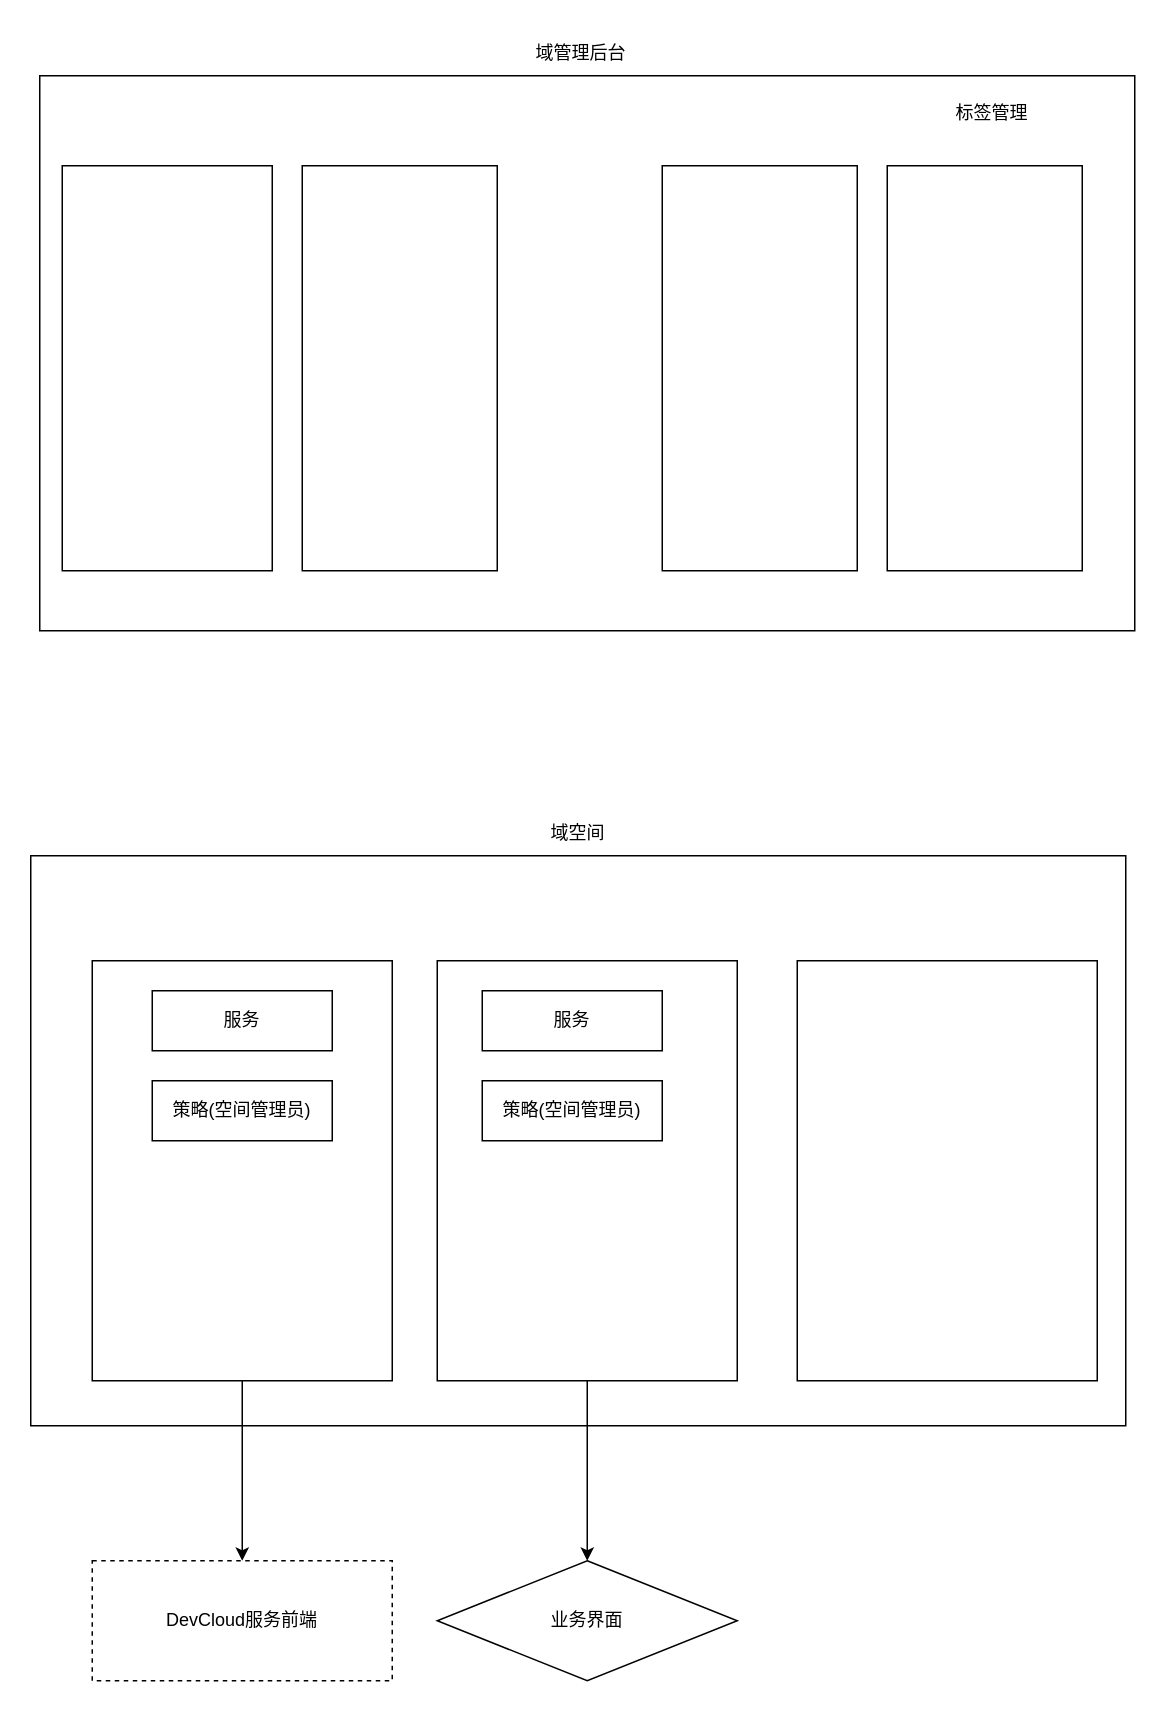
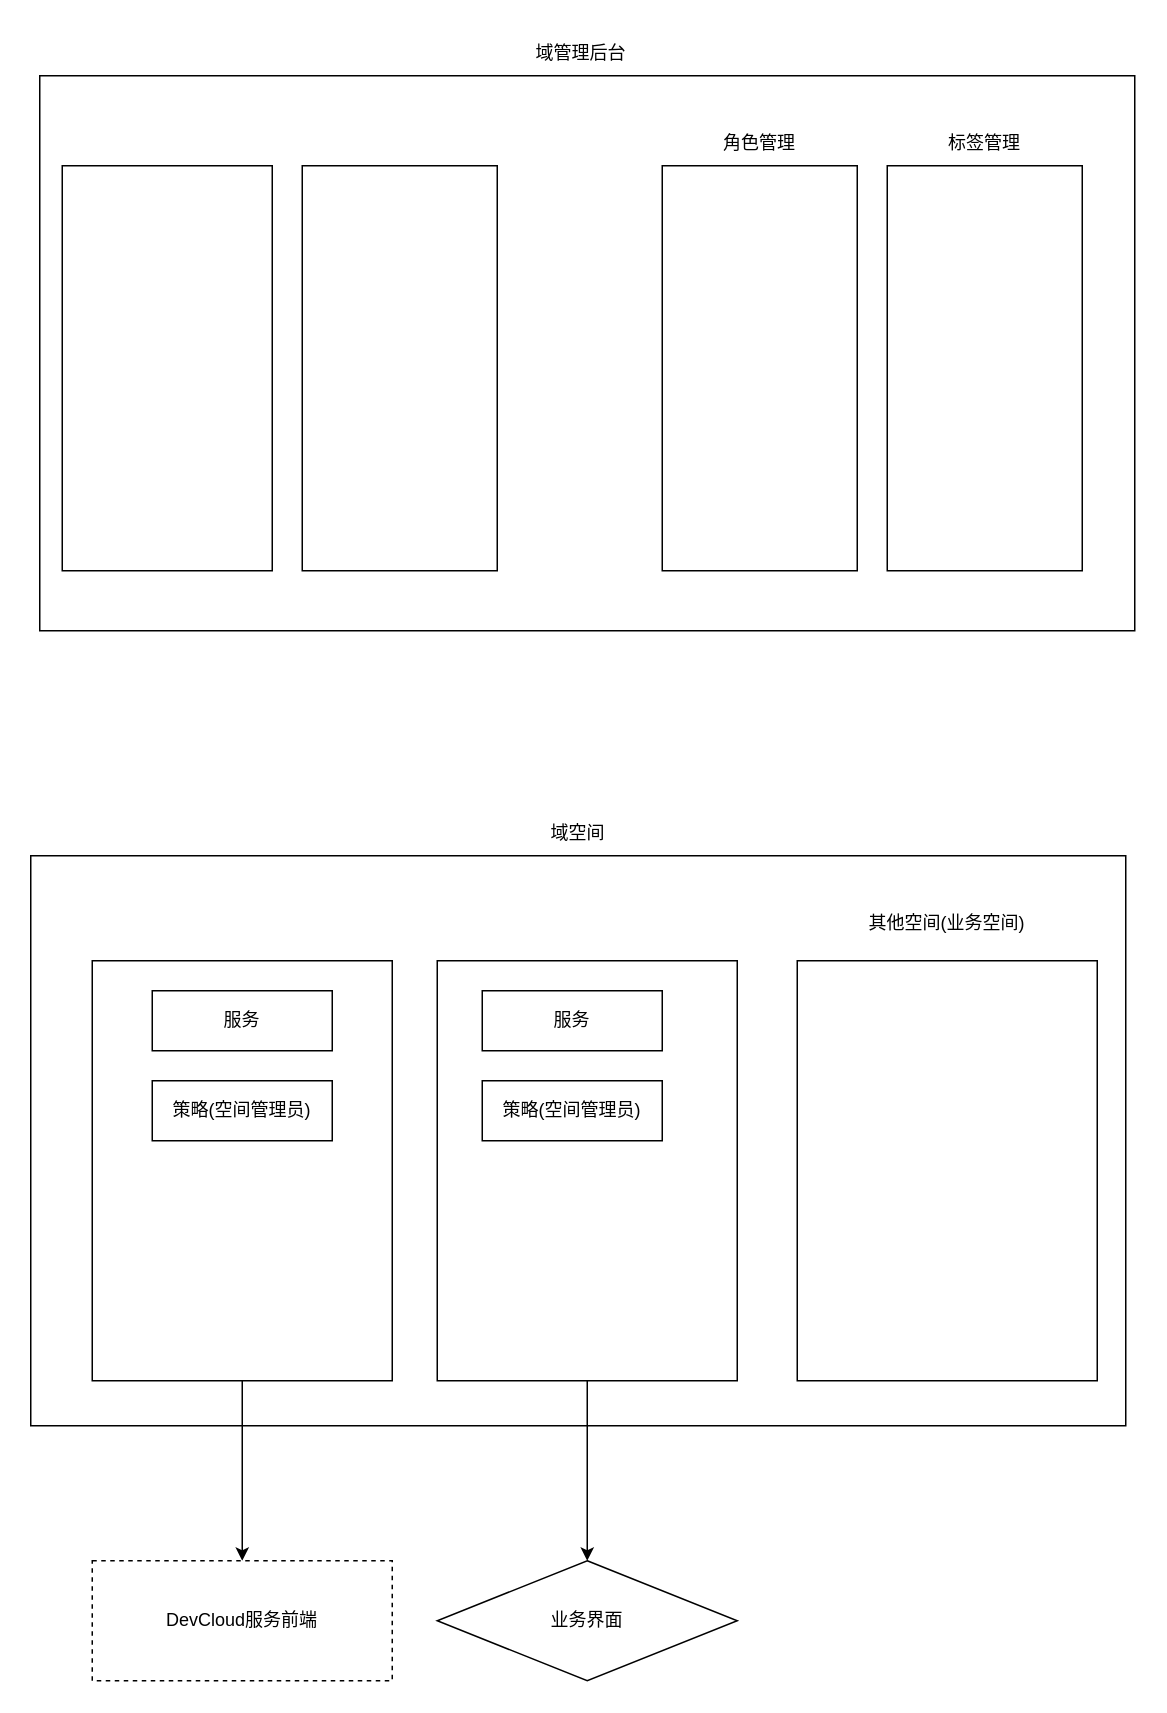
(992, 113) -> (985, 143)
none -> (760, 143)
none -> (947, 923)
